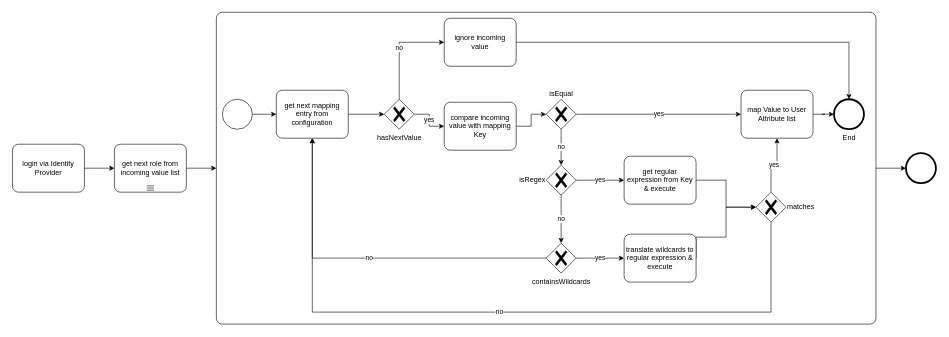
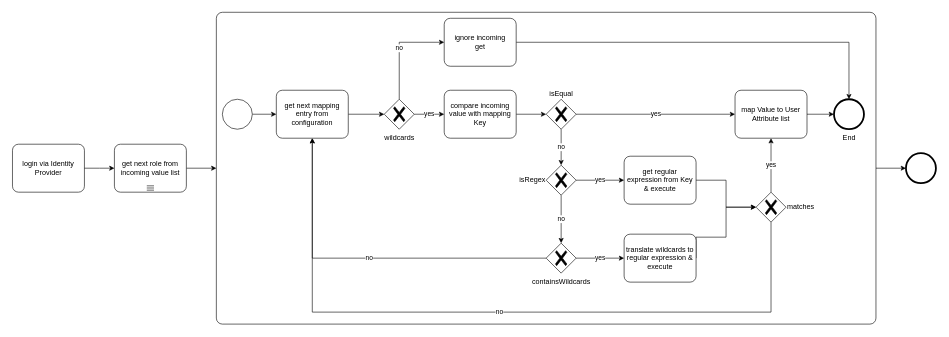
(480, 42) -> (480, 42)
(777, 114) -> (771, 114)
(480, 126) -> (480, 114)
(400, 138) -> (400, 138)
